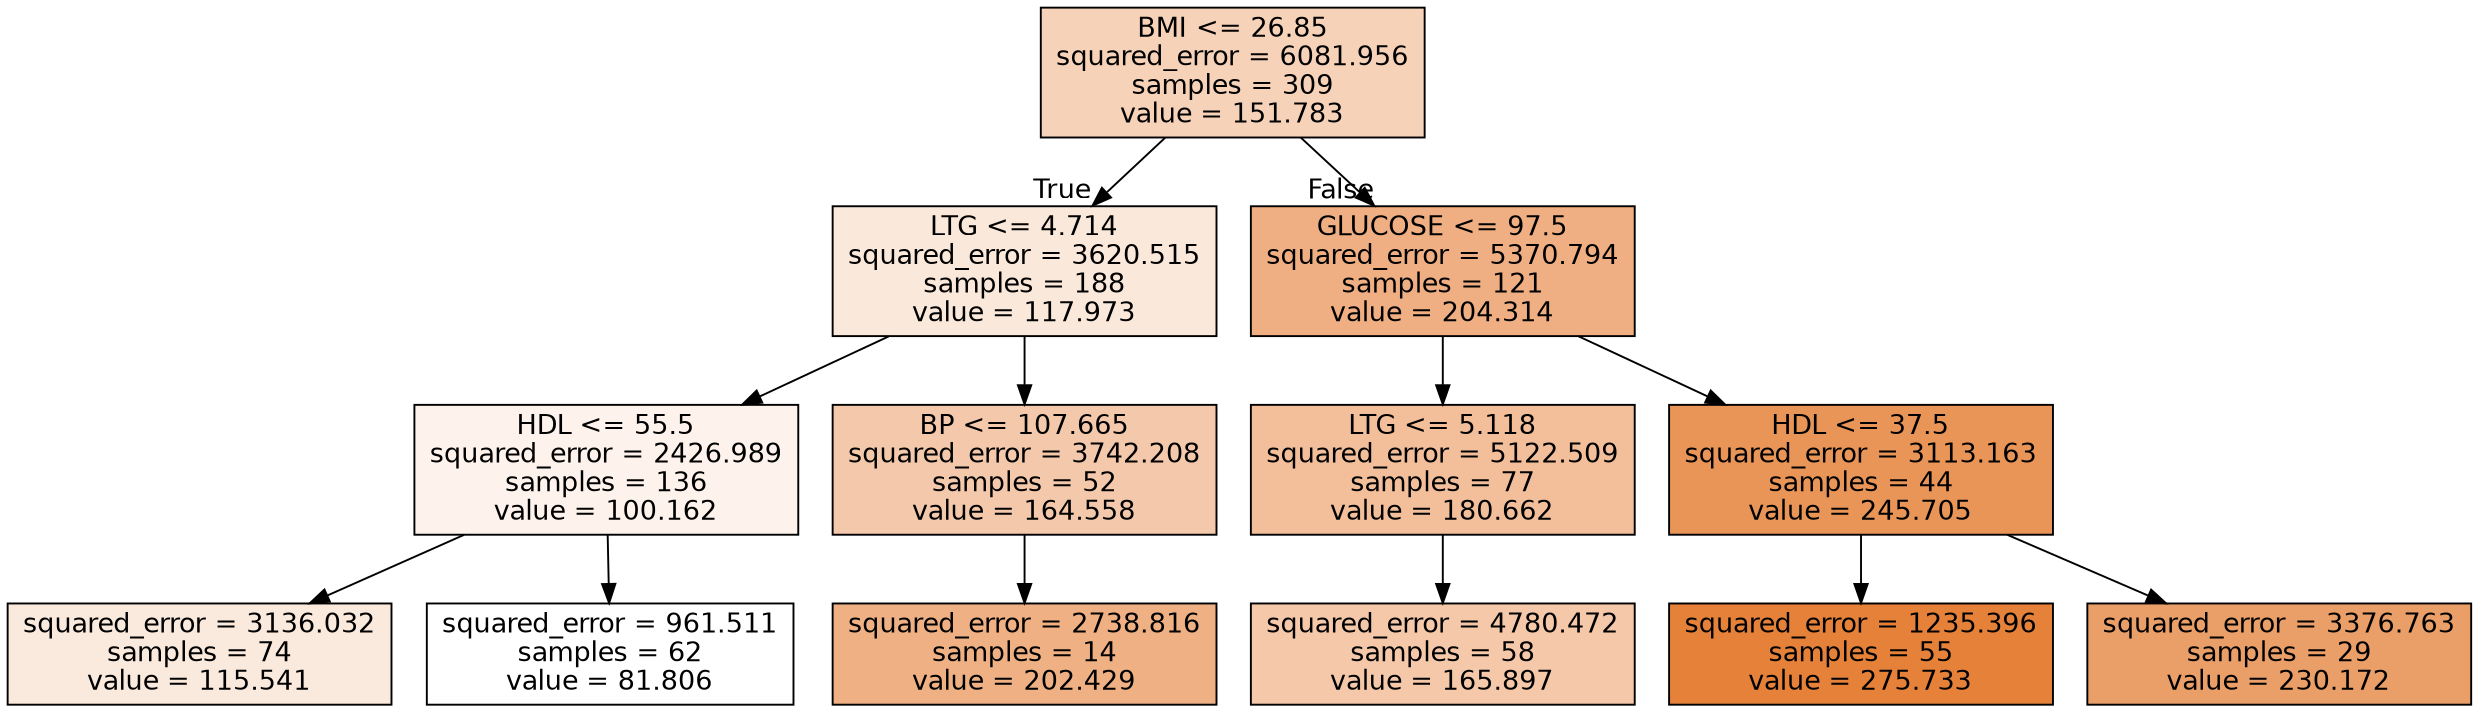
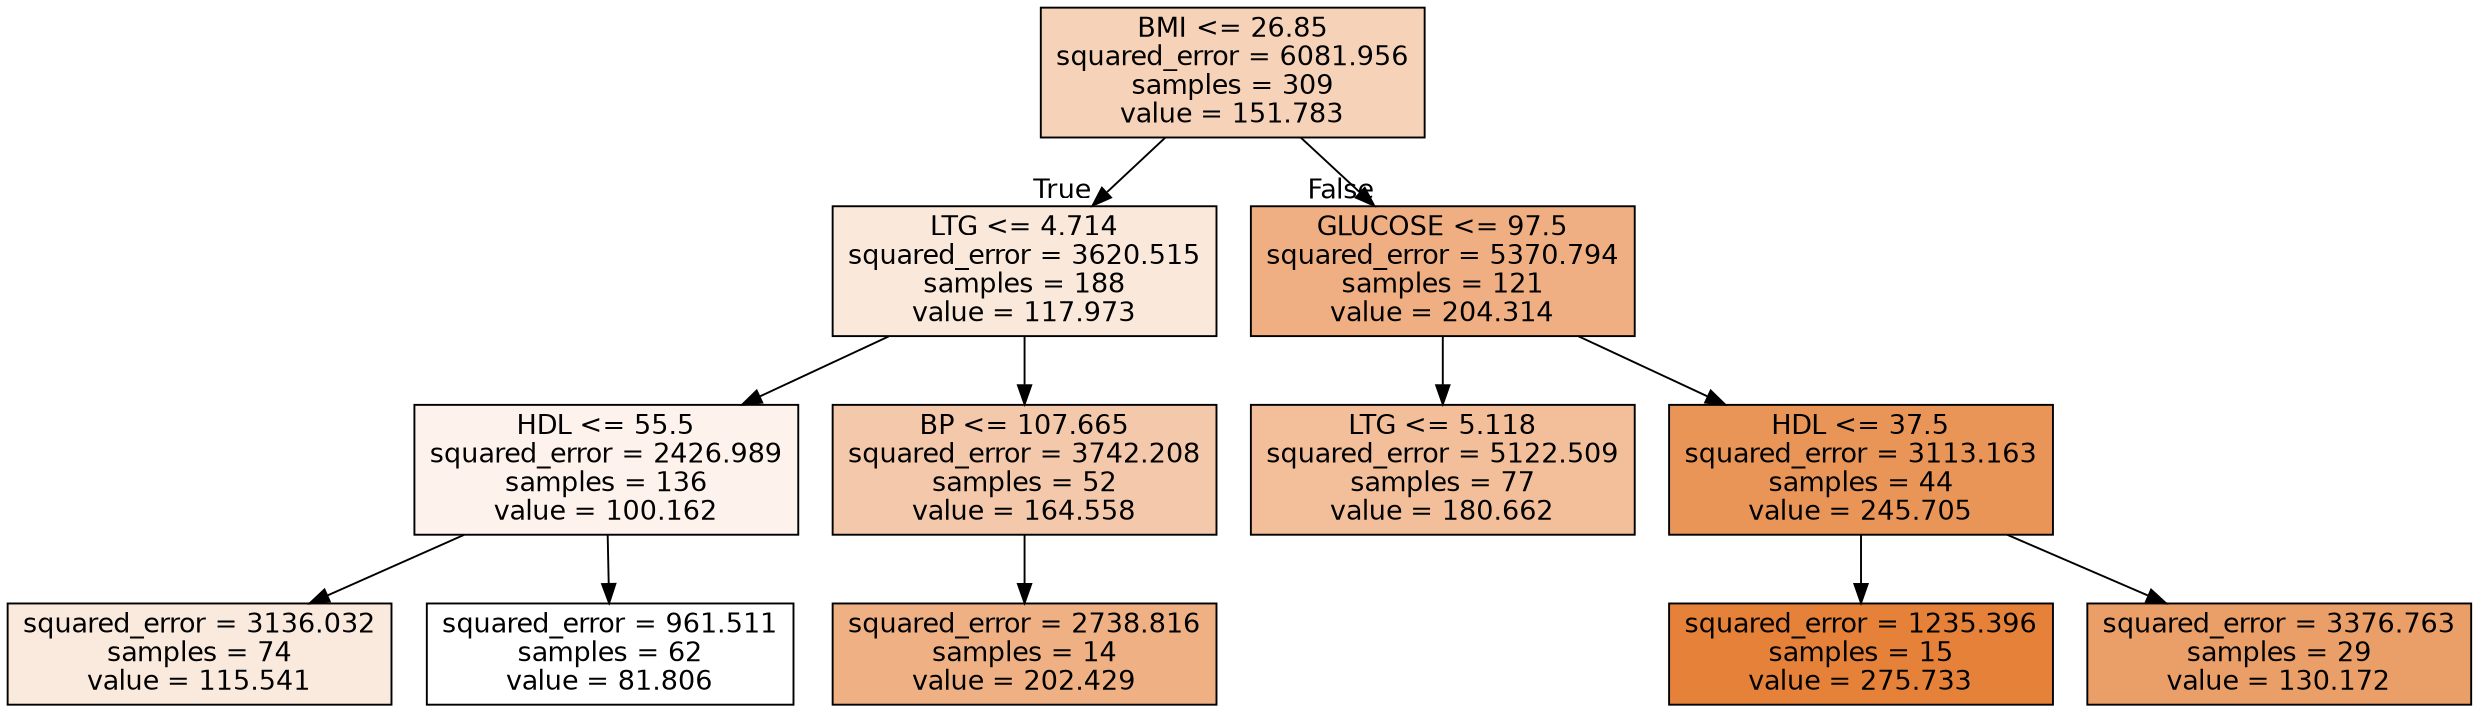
(1443, 654) -> none
(1861, 654) -> (1861, 654)
(2279, 654) -> (2279, 654)
